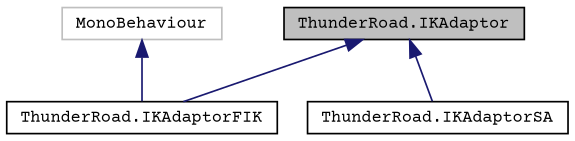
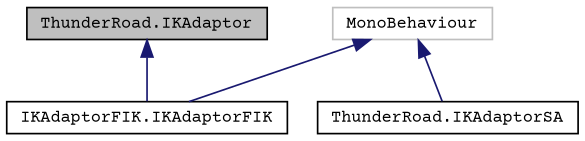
(424, 79) -> (433, 79)
(142, 118) -> (147, 118)
